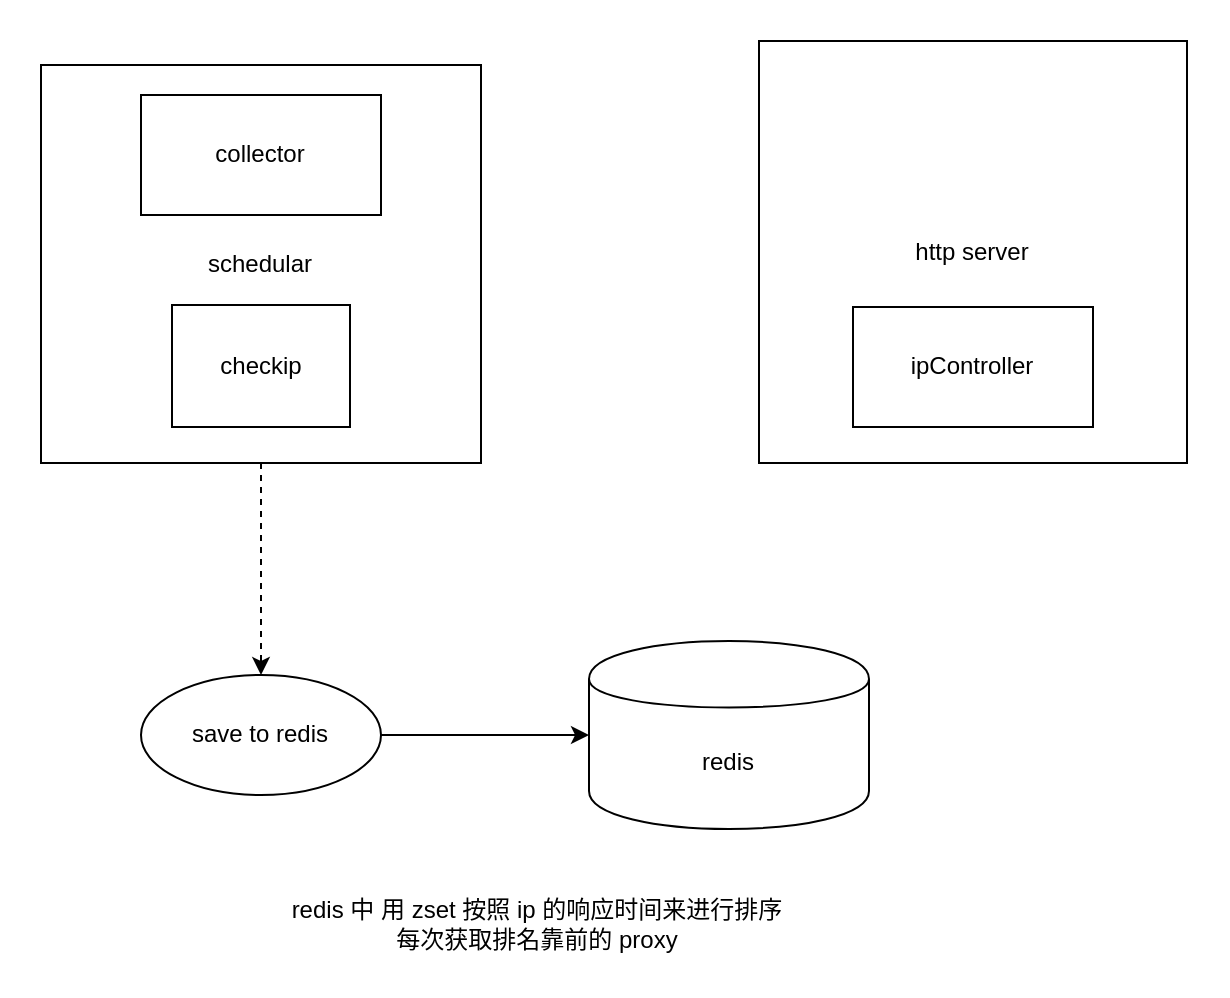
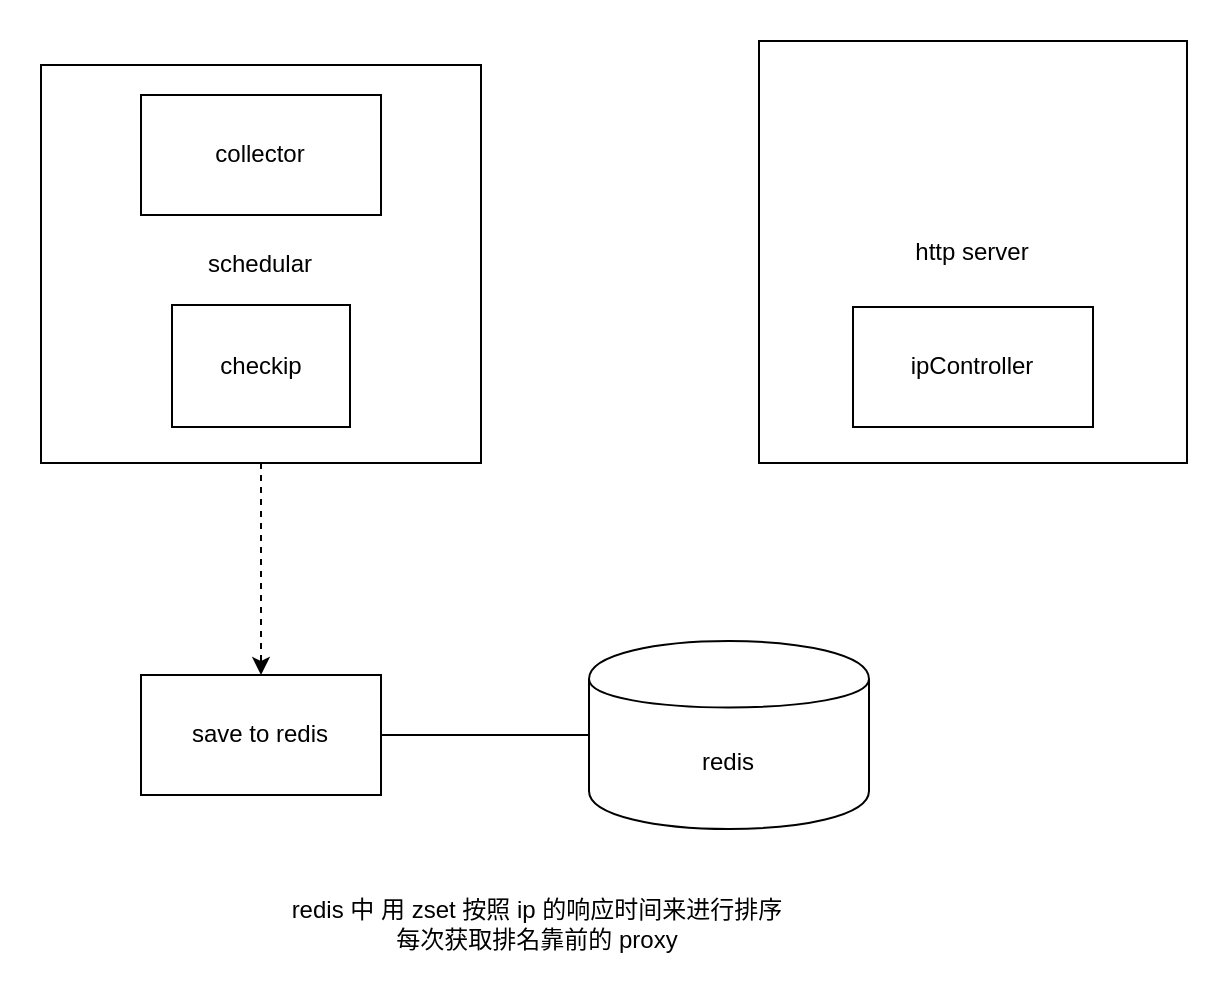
(261, 735) -> (261, 735)
(574, 735) -> (579, 735)
